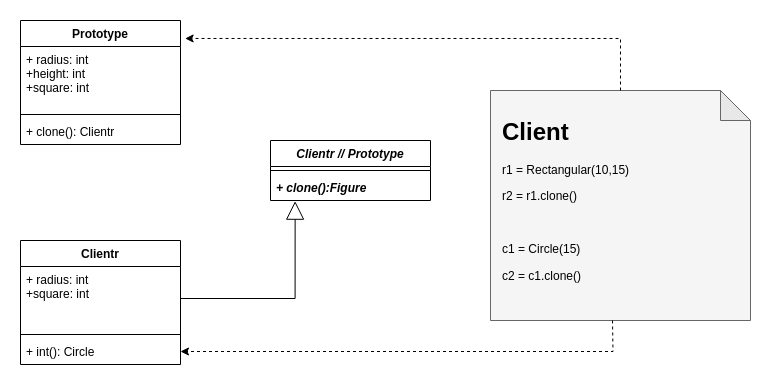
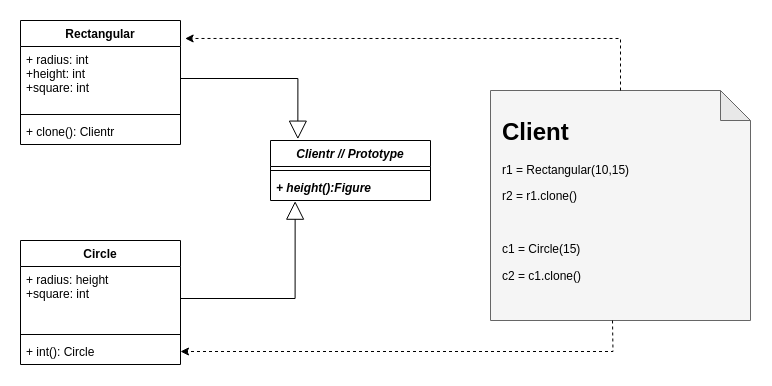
(100, 34) -> (100, 34)
none -> (261, 79)
(324, 188) -> (327, 188)
(100, 254) -> (100, 254)
(62, 280) -> (72, 280)
